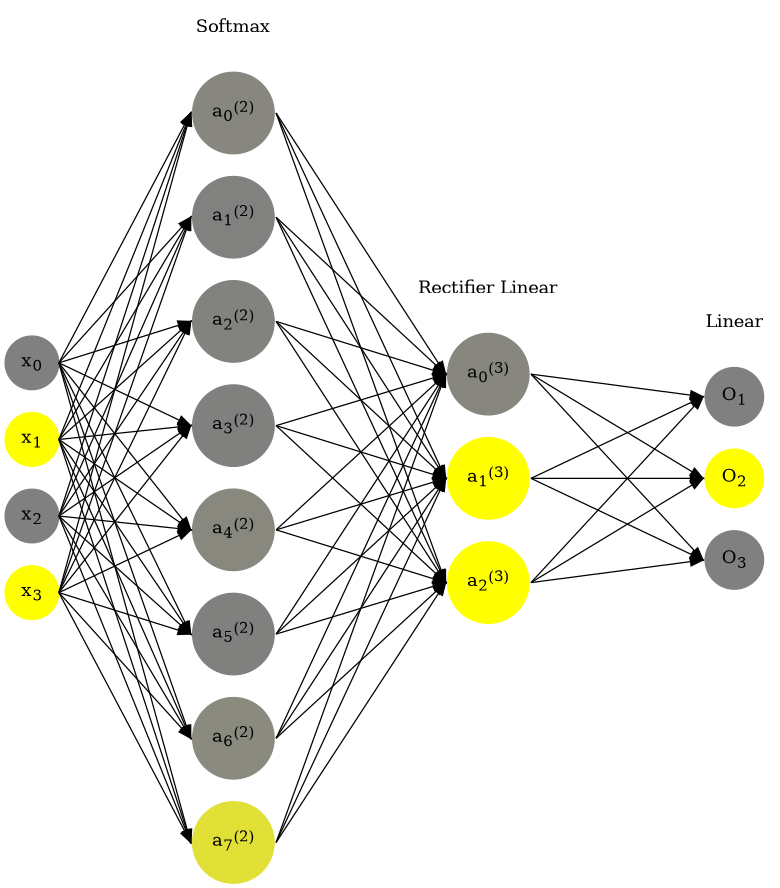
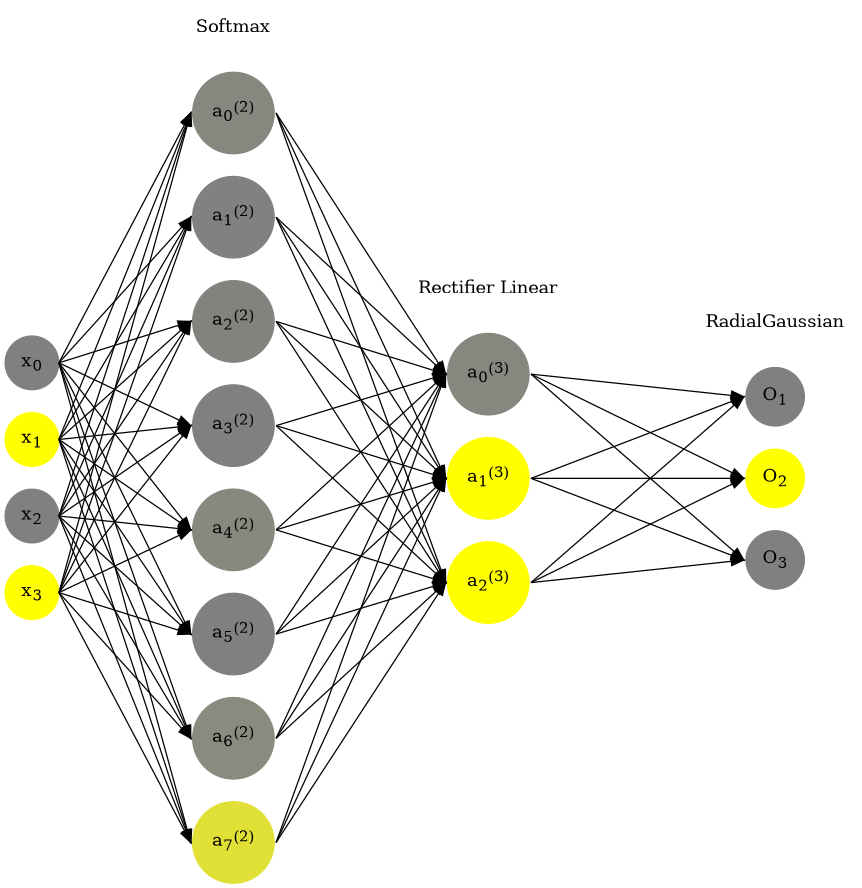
(734, 323) -> (775, 323)
